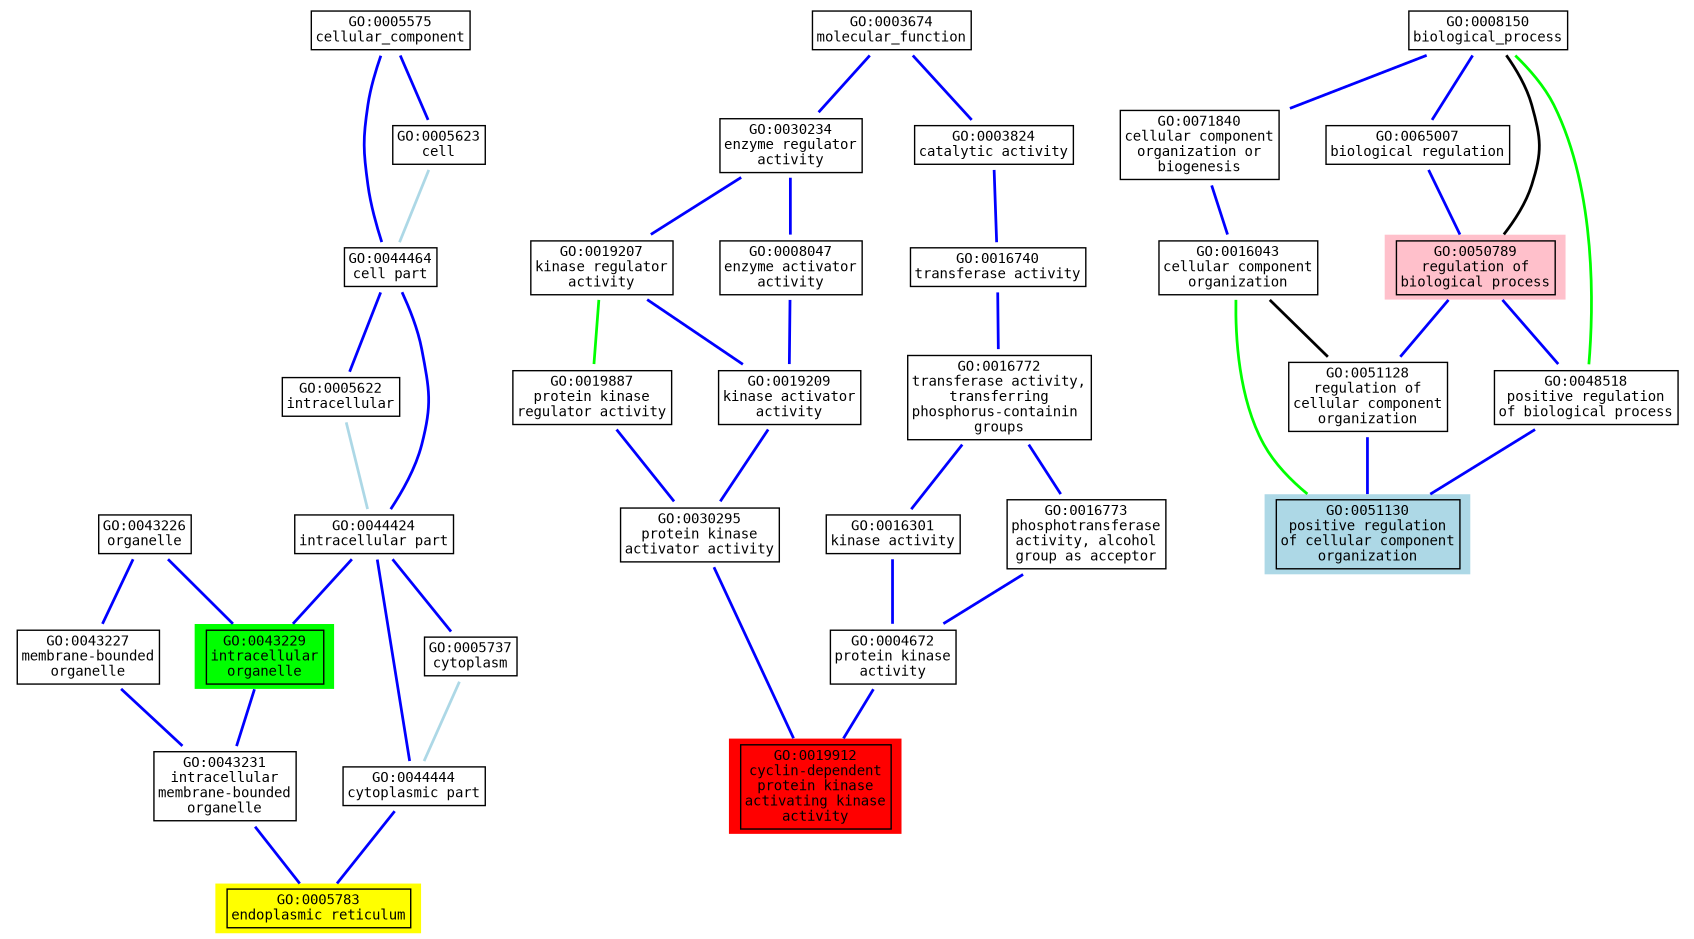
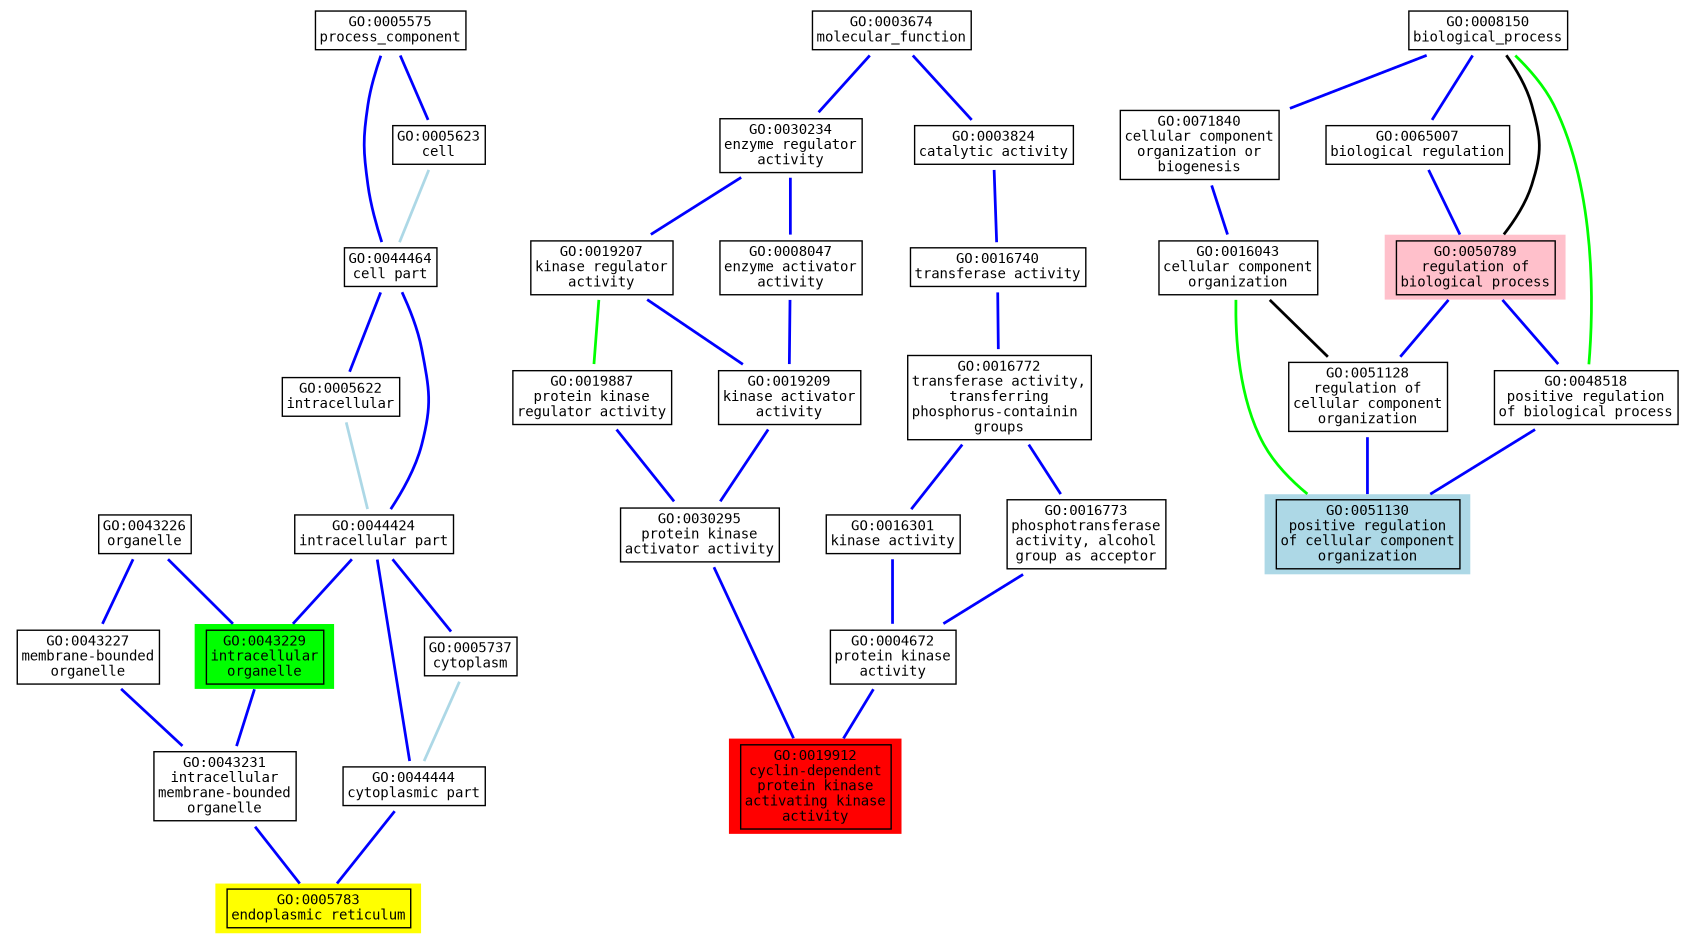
(391, 37) -> (391, 37)
